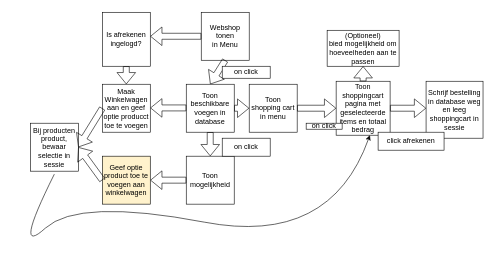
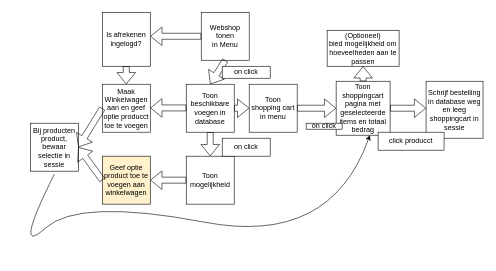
(411, 141) -> (411, 141)
